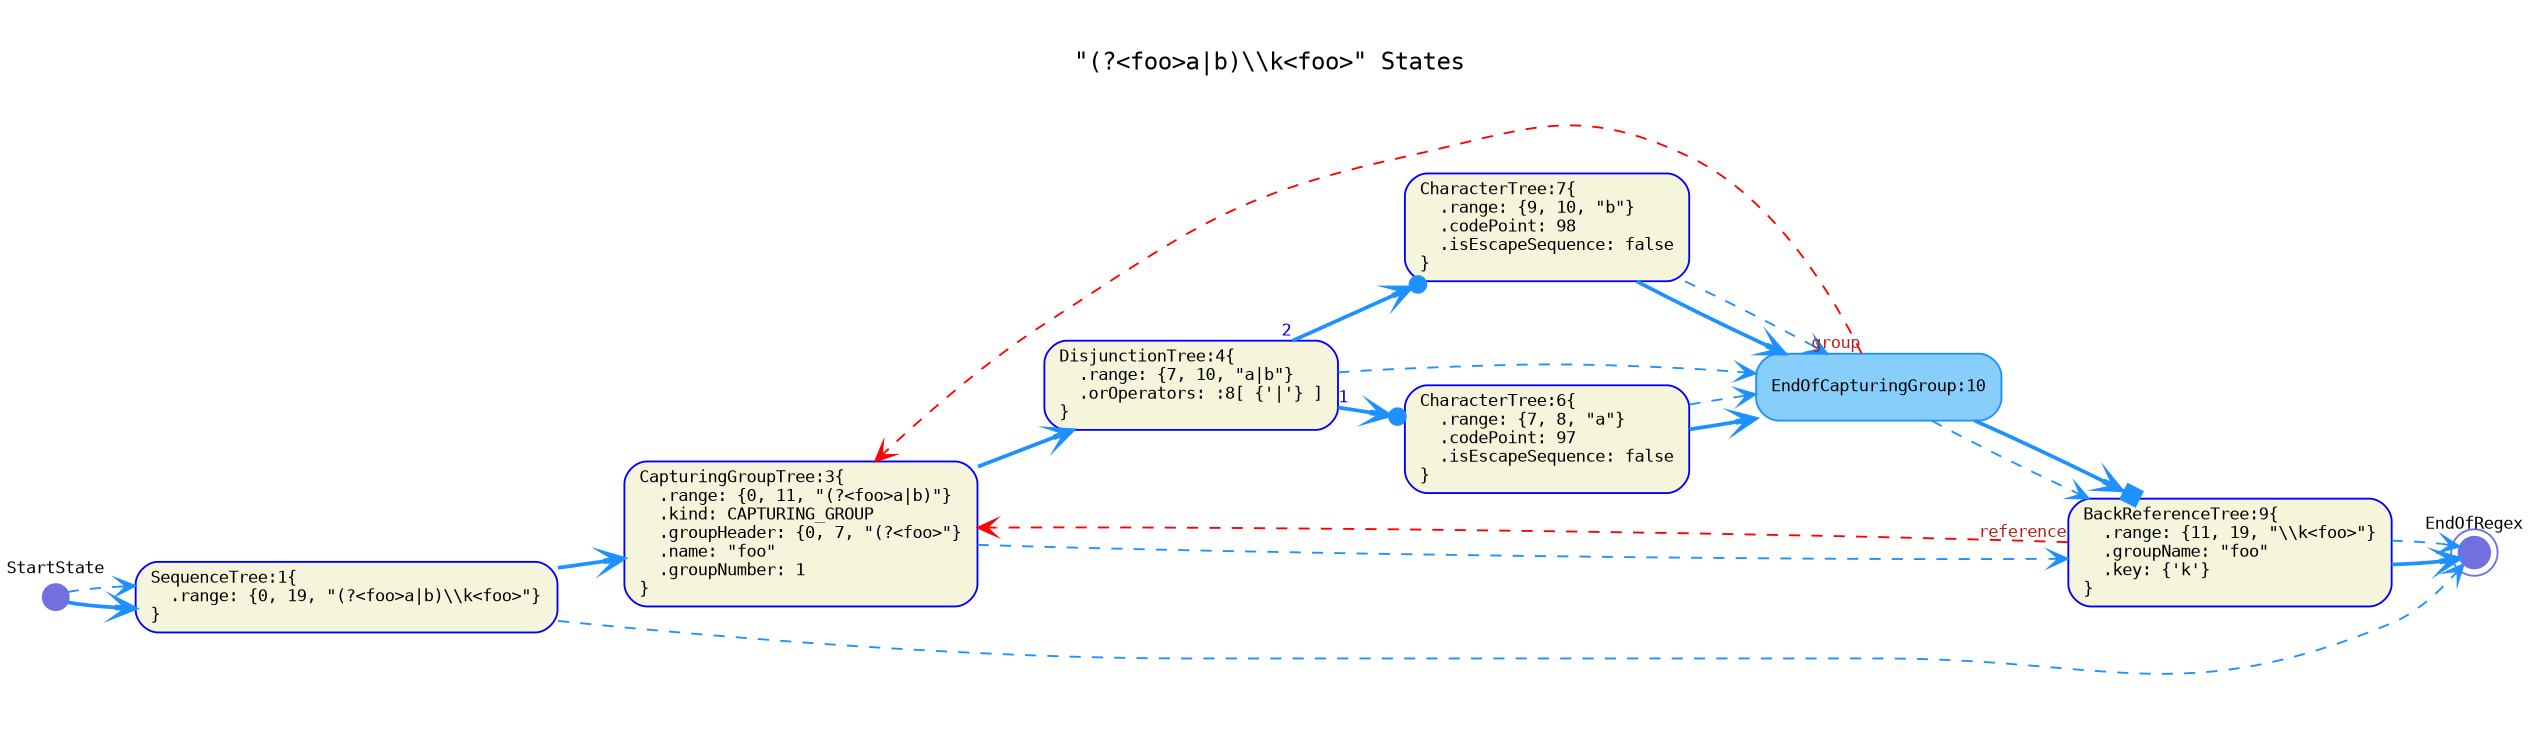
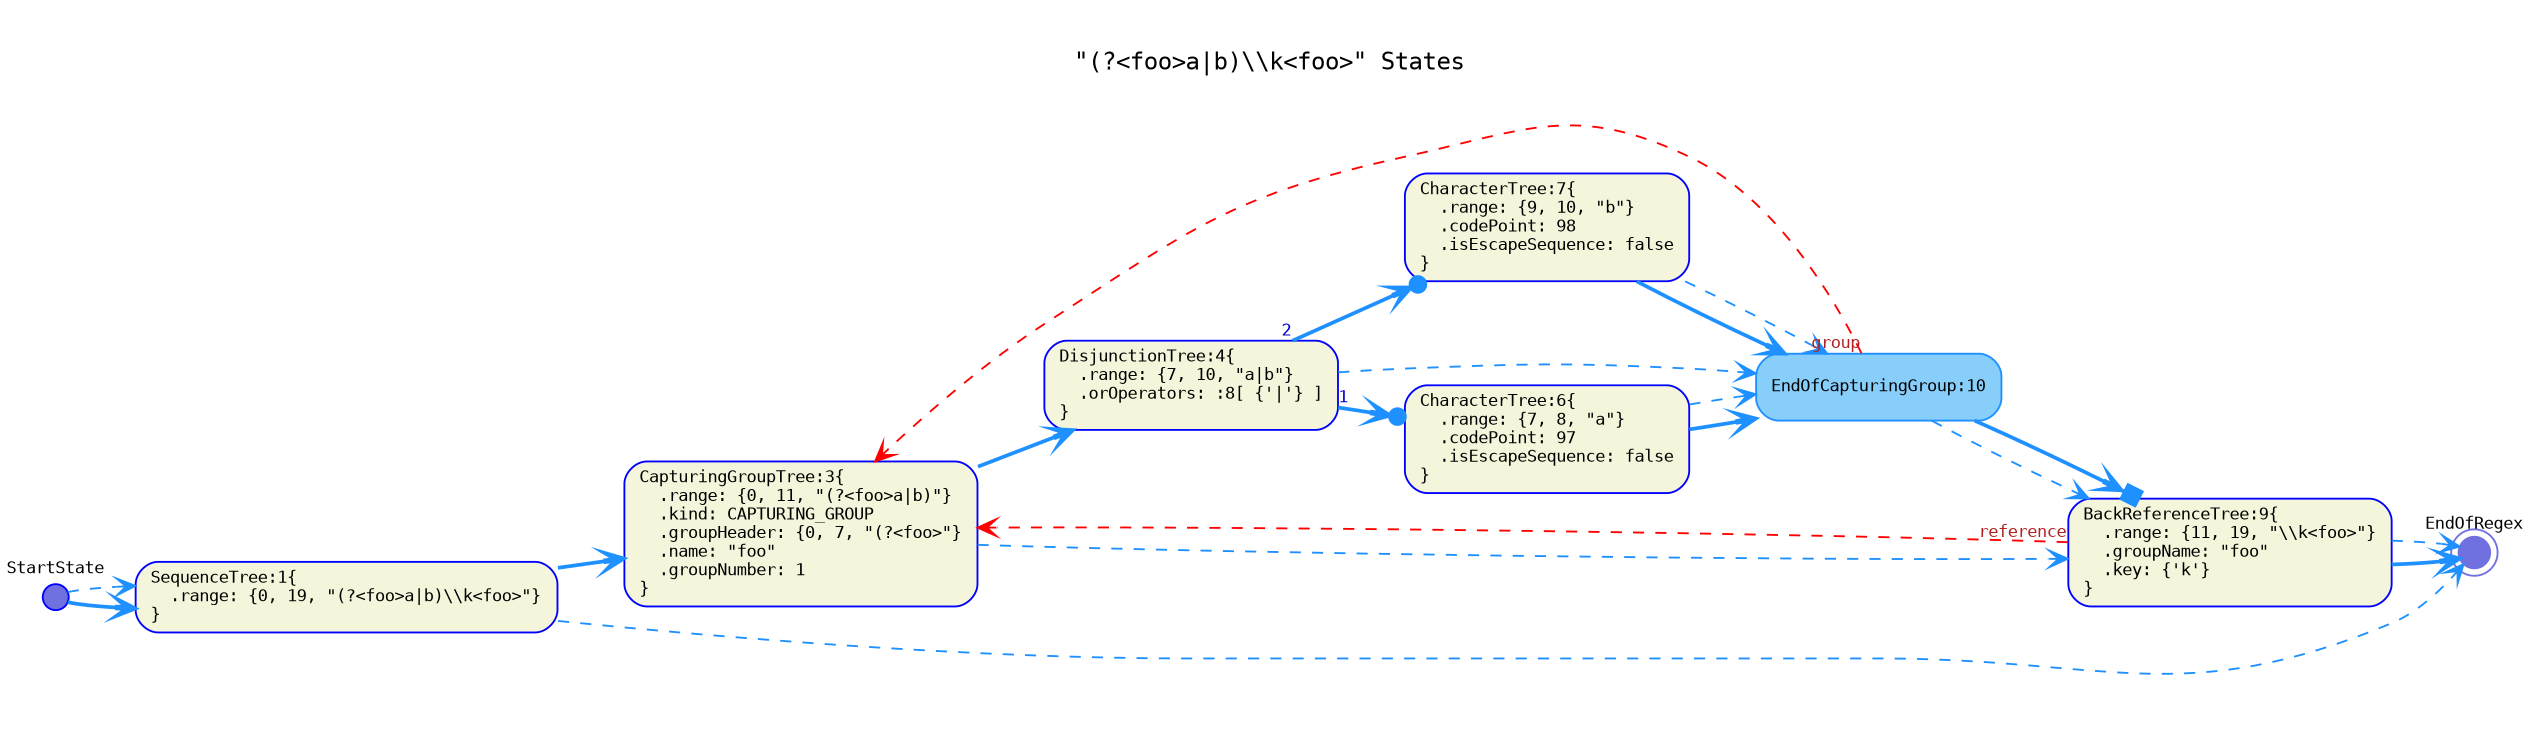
(56, 597) -> (56, 597)
